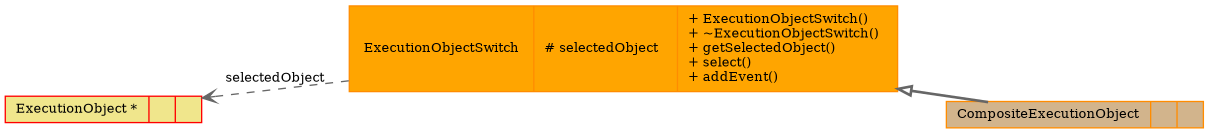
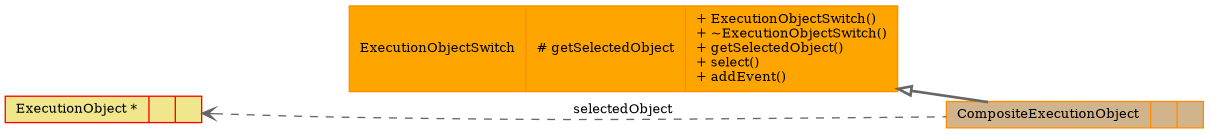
(602, 48) -> (606, 48)
(282, 89) -> (581, 120)
